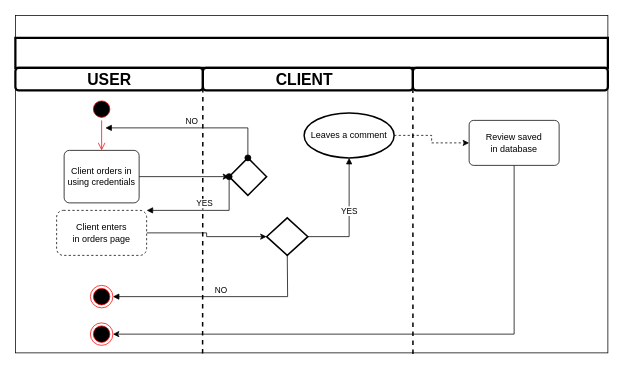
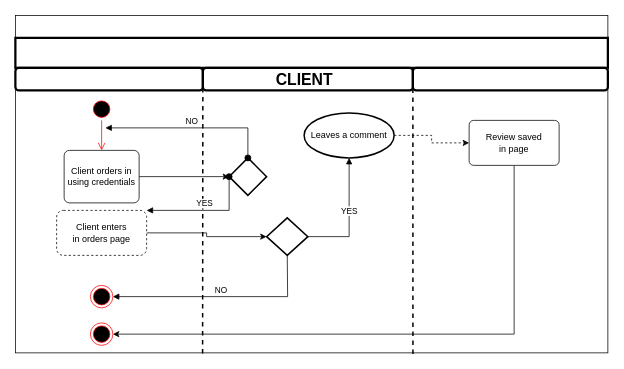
(109, 79) -> none
(514, 143) -> (514, 143)
